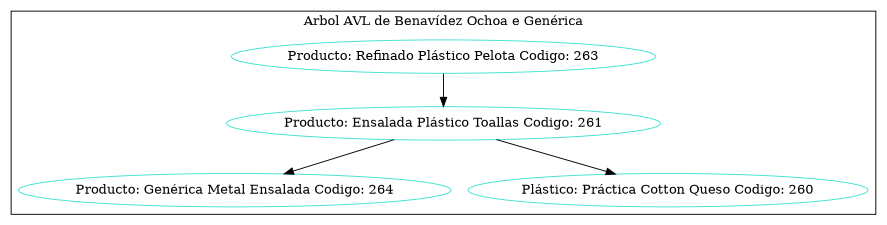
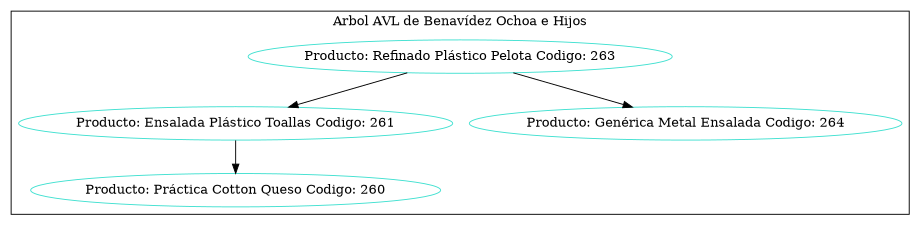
(443, 22) -> (460, 22)
(344, 155) -> (568, 89)
(668, 190) -> (236, 190)
